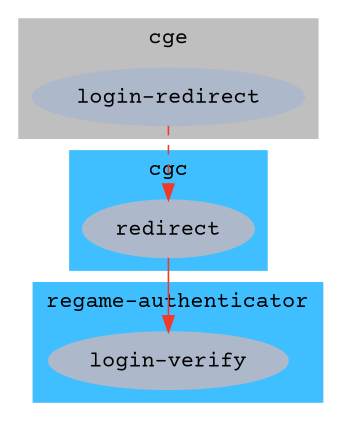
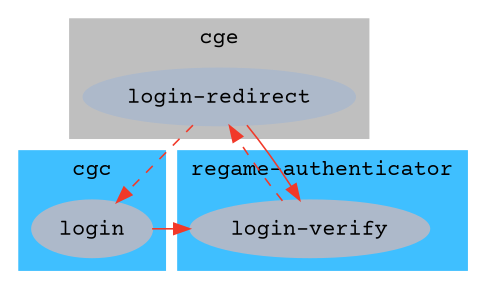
none -> (274, 161)
none -> (260, 171)
(168, 229) -> (92, 229)
